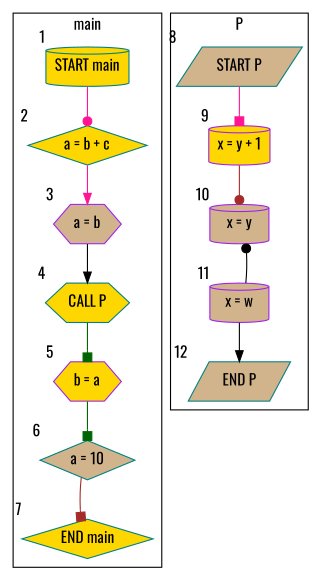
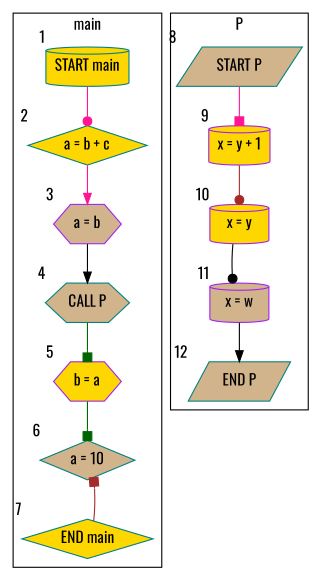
(239, 224) -> (239, 224)
(247, 268) -> (232, 259)
(87, 303) -> (87, 303)
(80, 494) -> (95, 505)
